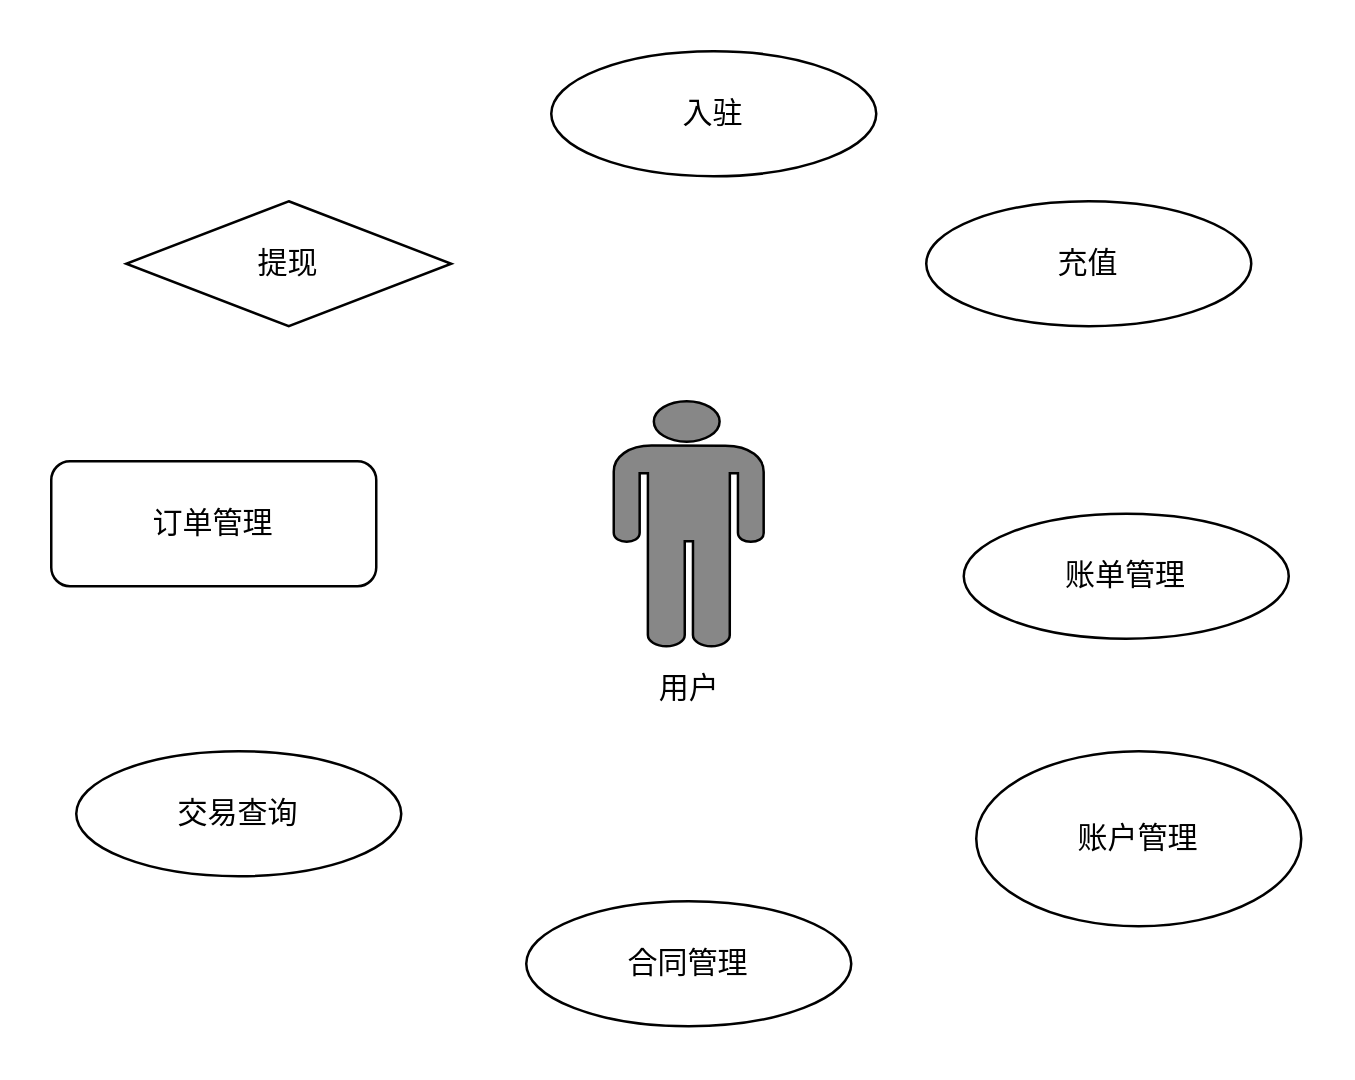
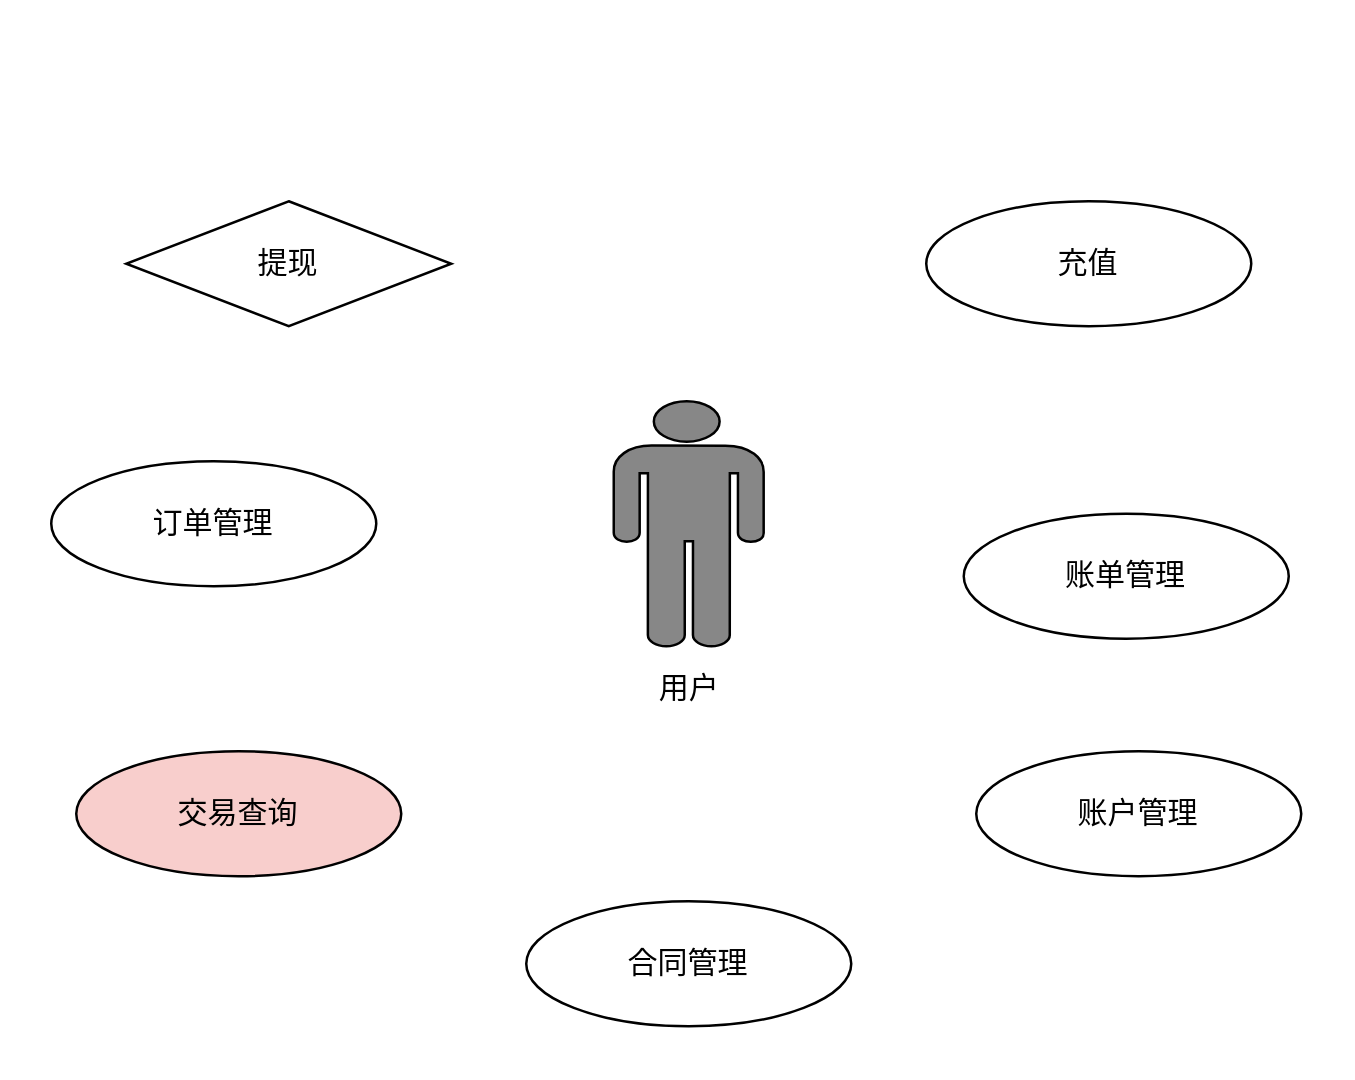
(714, 114) -> none
(214, 524) -> (214, 524)
(239, 814) -> (239, 814)
(1139, 839) -> (1139, 814)
